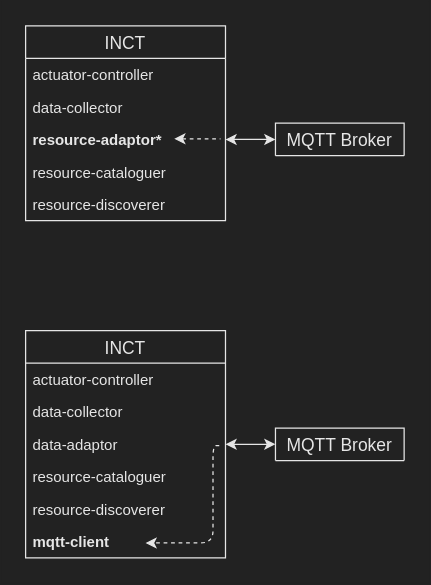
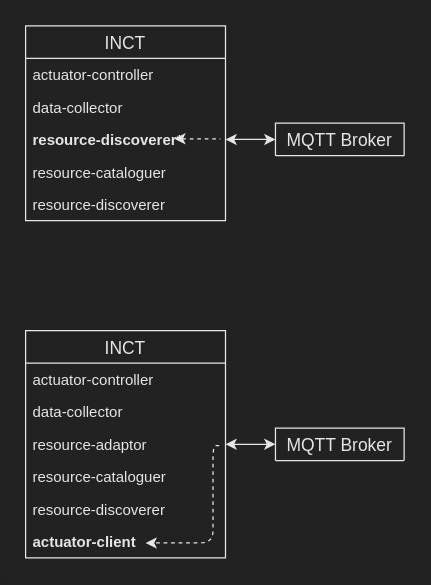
(104, 140) -> (115, 140)
(83, 445) -> (100, 445)
(75, 543) -> (92, 543)
